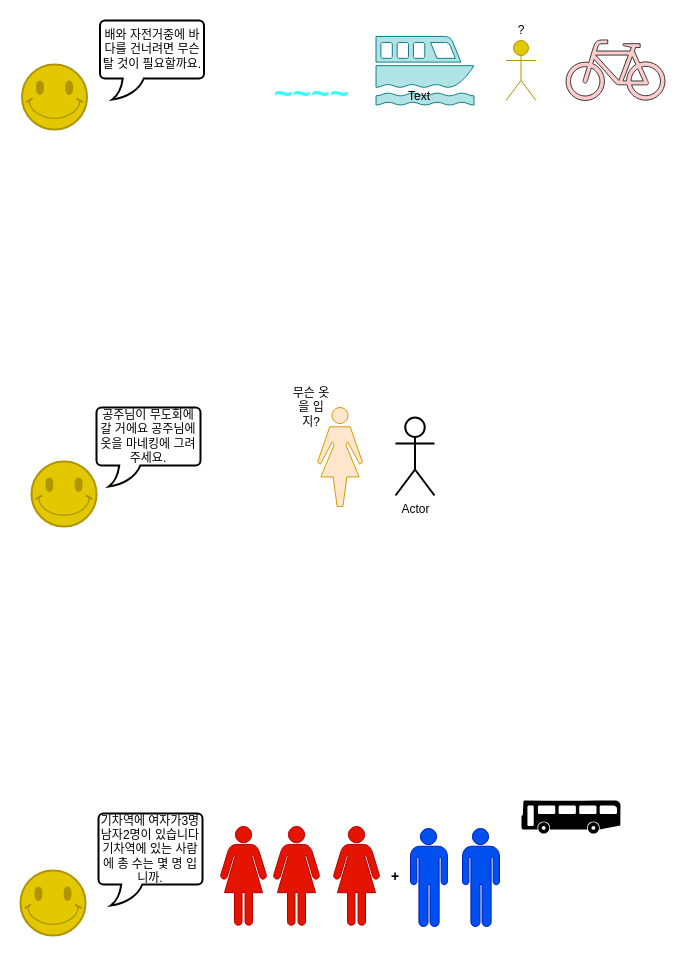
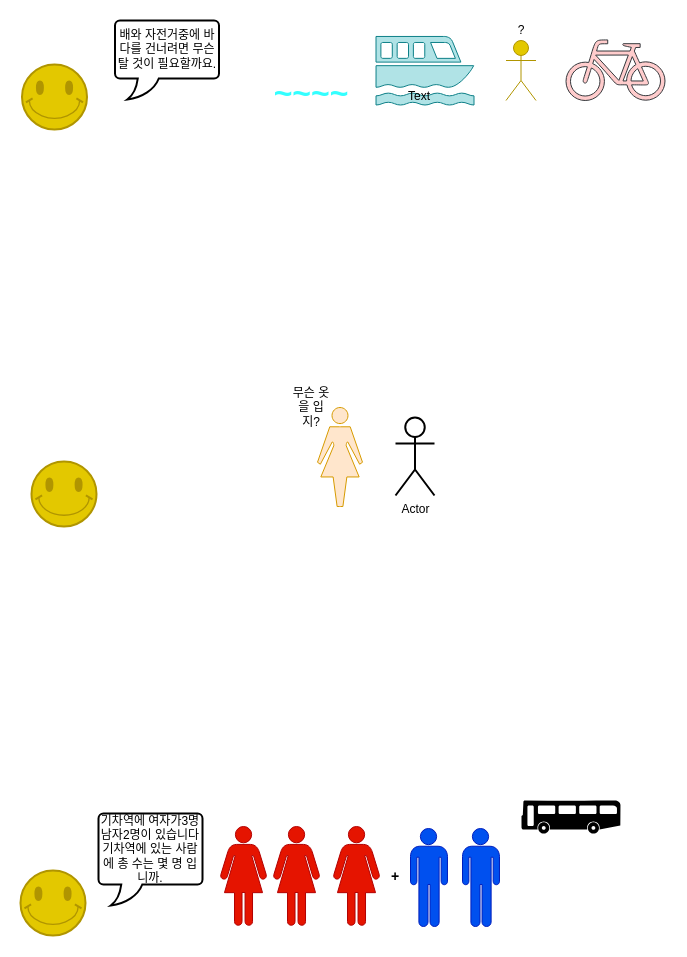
(152, 60) -> (167, 60)
(149, 447) -> none
